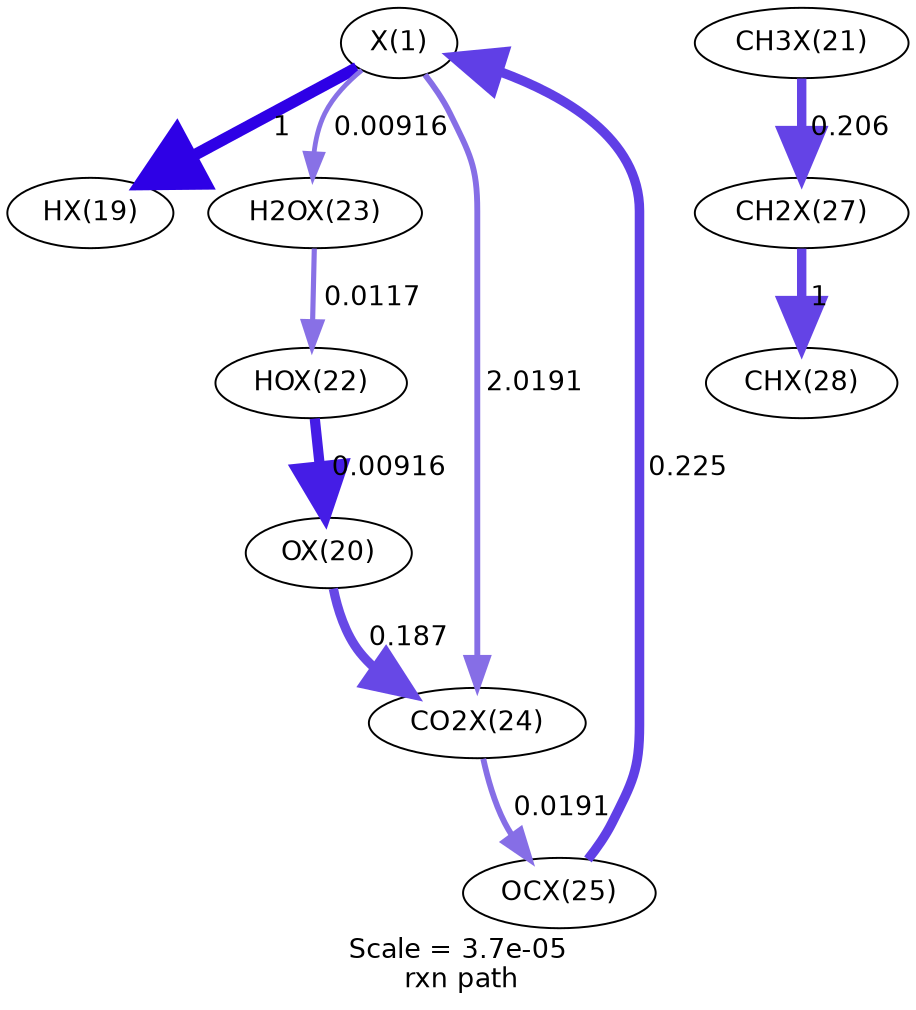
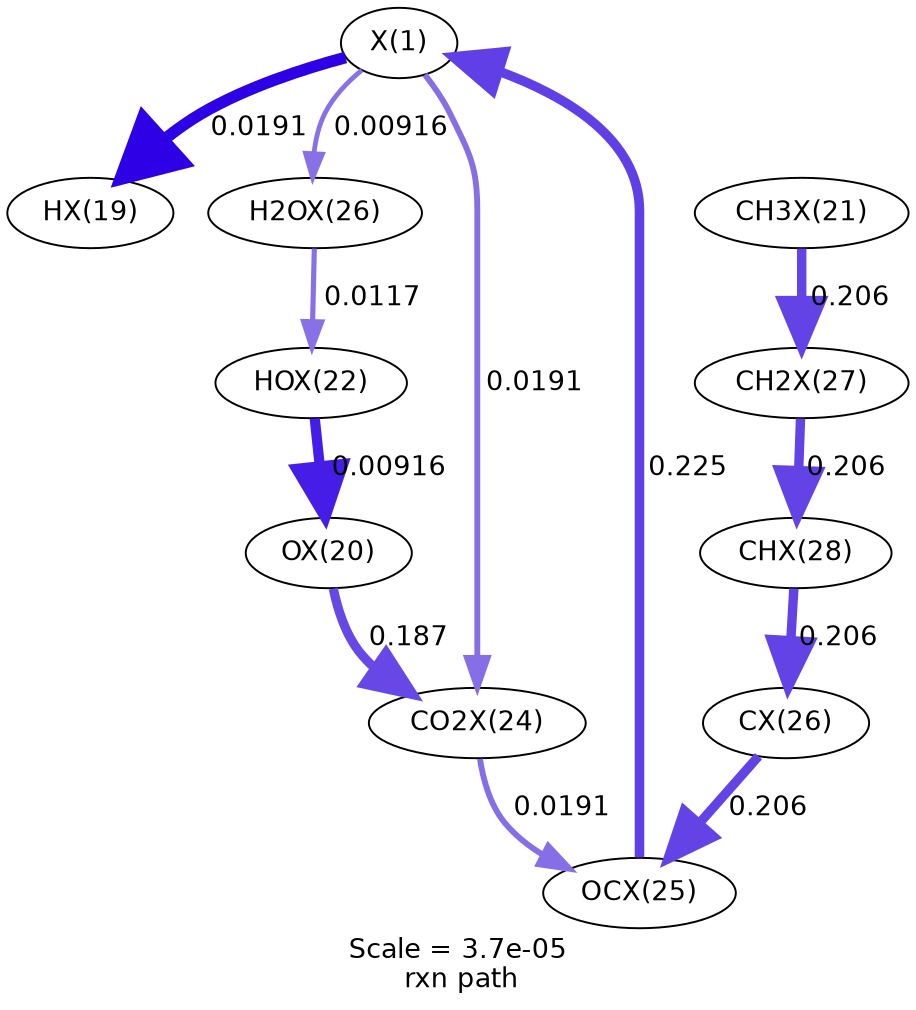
(278, 128) -> (256, 128)
(315, 213) -> (315, 213)
(815, 298) -> (843, 468)
(531, 383) -> (531, 383)
none -> (786, 723)
